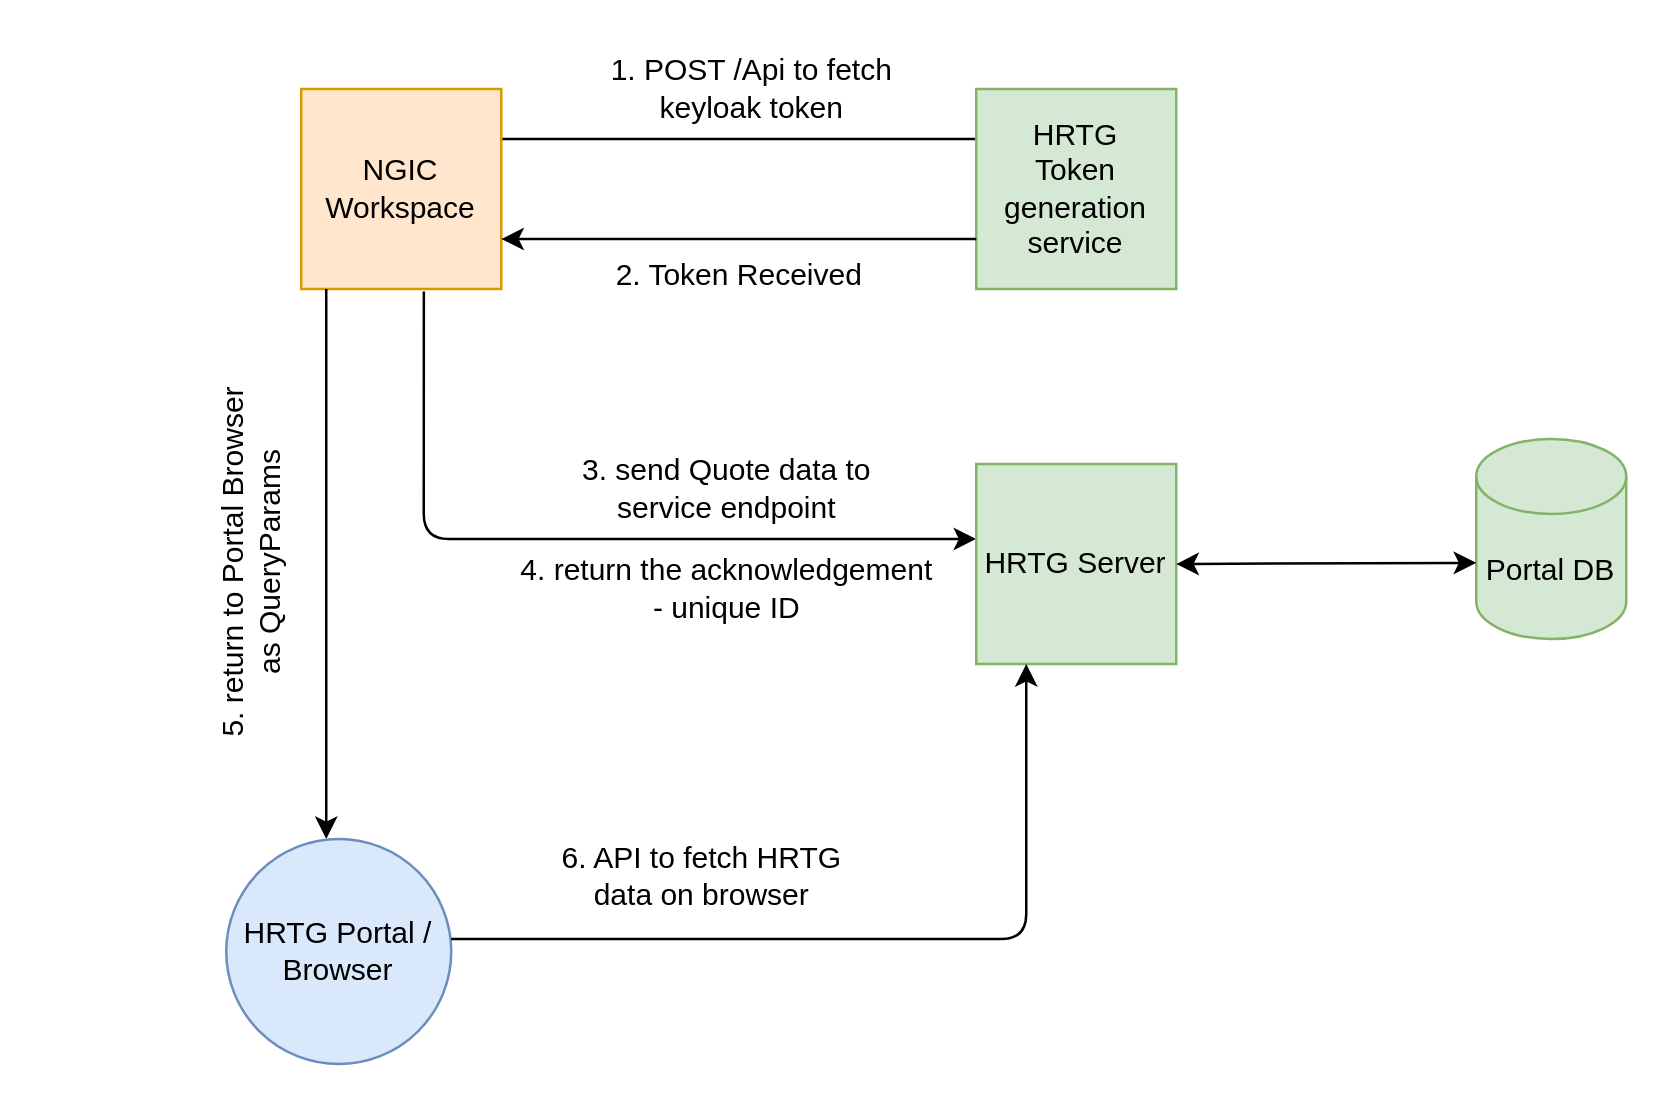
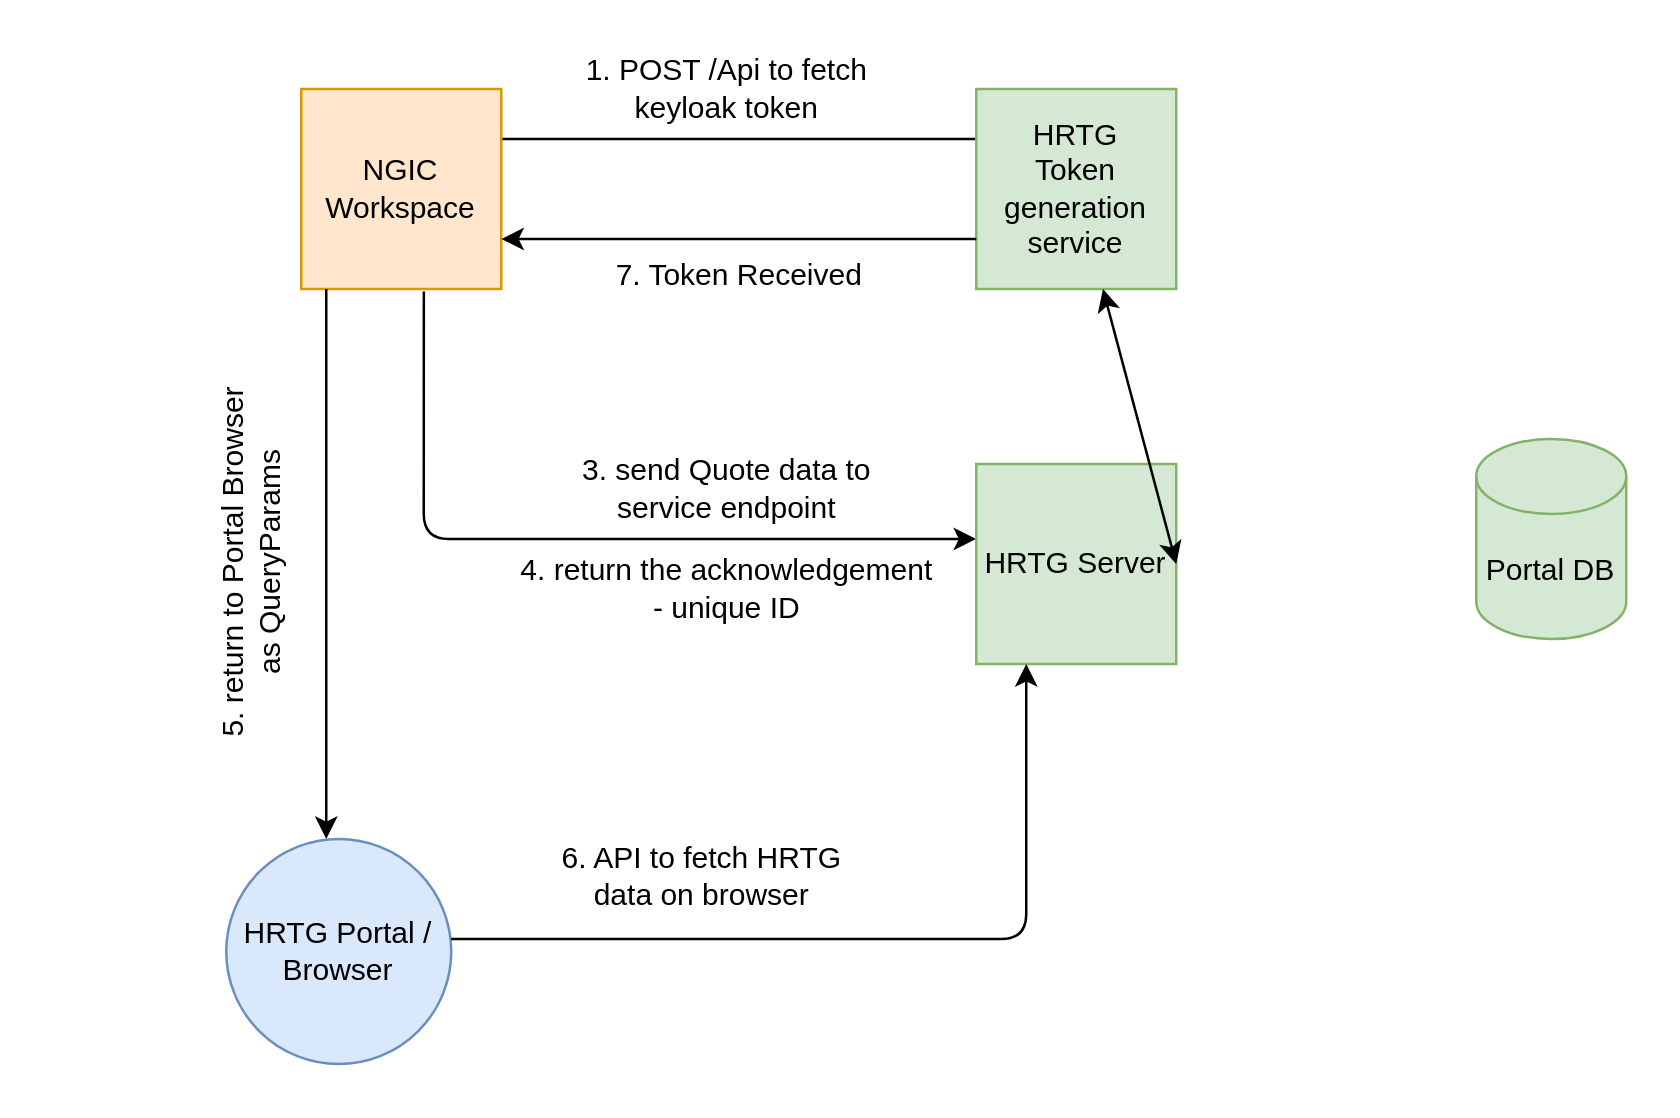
(751, 89) -> (726, 89)
(740, 276) -> (740, 276)
(1326, 563) -> (1140, 426)
